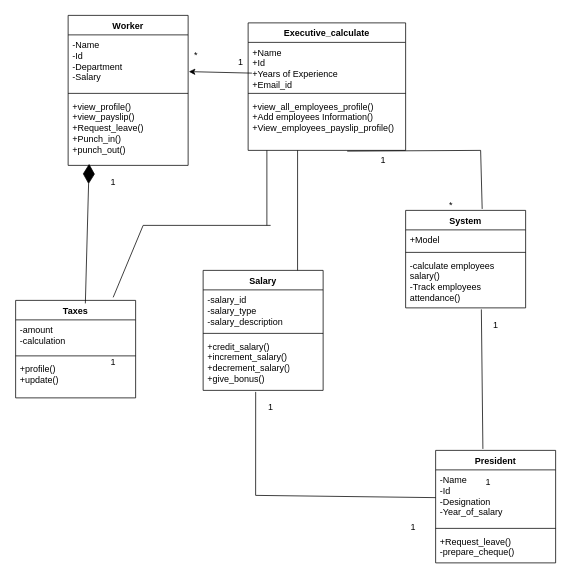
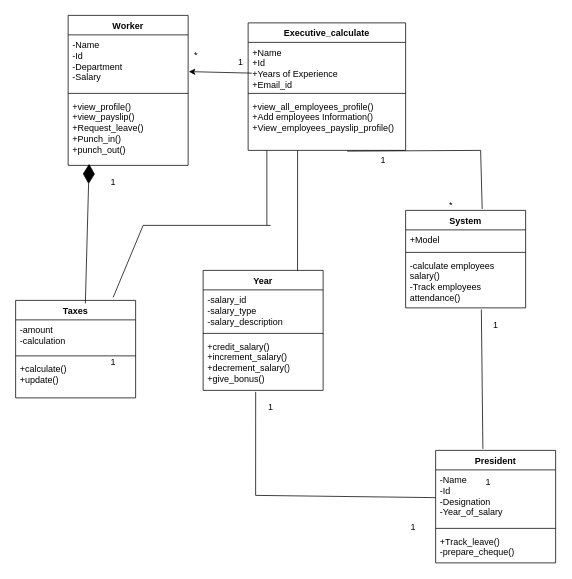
(263, 281) -> (263, 281)
(43, 375) -> (48, 375)
(483, 547) -> (483, 547)
